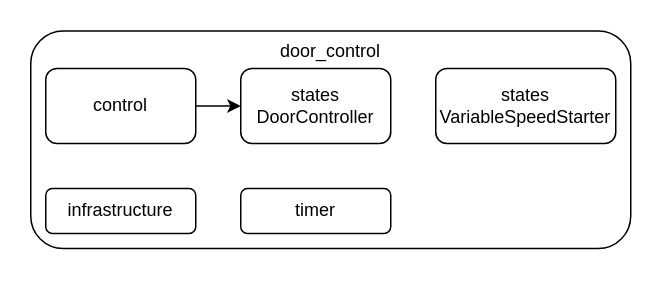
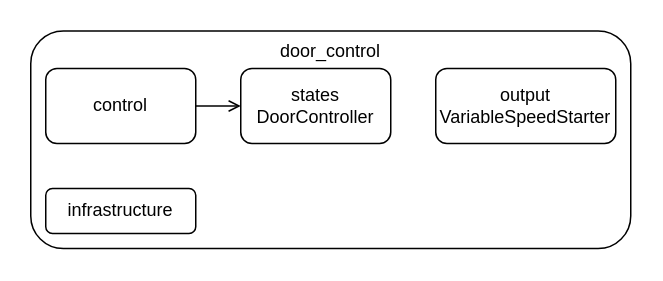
(229, 106) -> (231, 106)
(526, 106) -> (526, 106)
(316, 211) -> none
